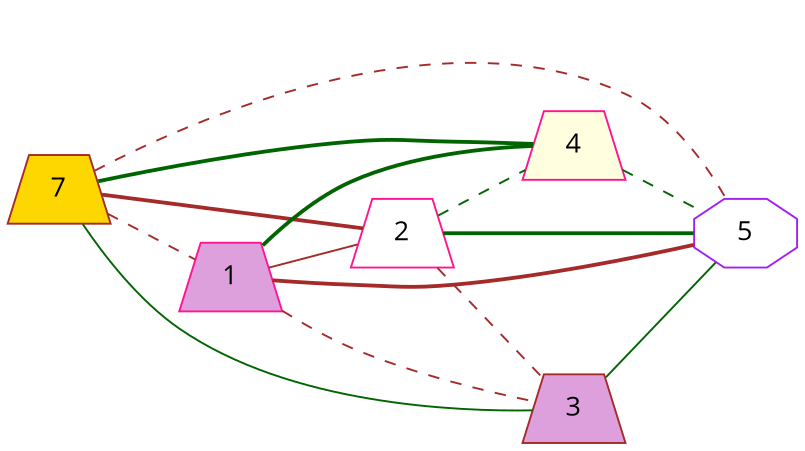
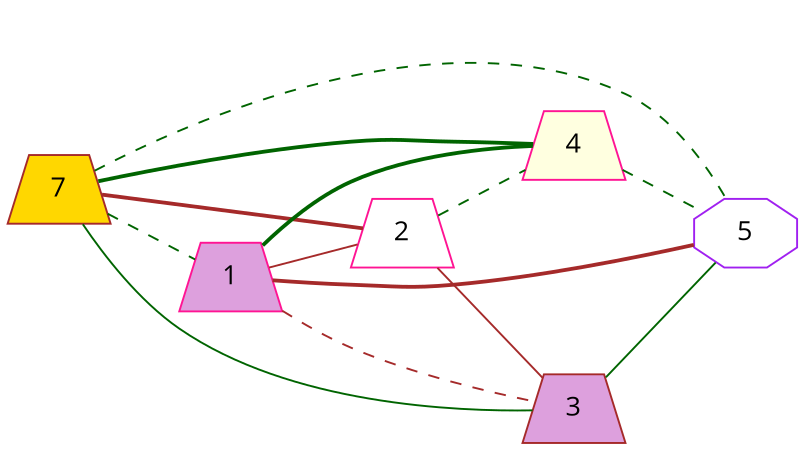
(427, 66) -> (427, 66)
(568, 233) -> none
(151, 237) -> (151, 237)
(490, 323) -> (490, 323)
